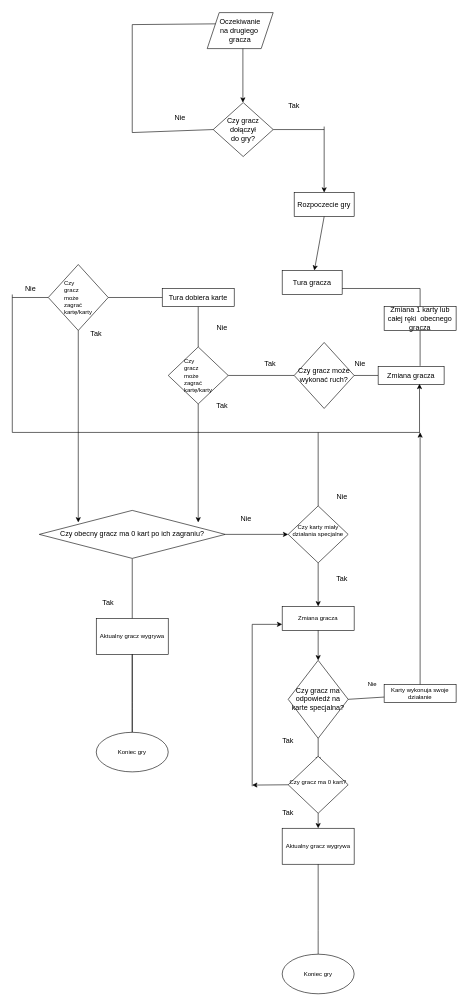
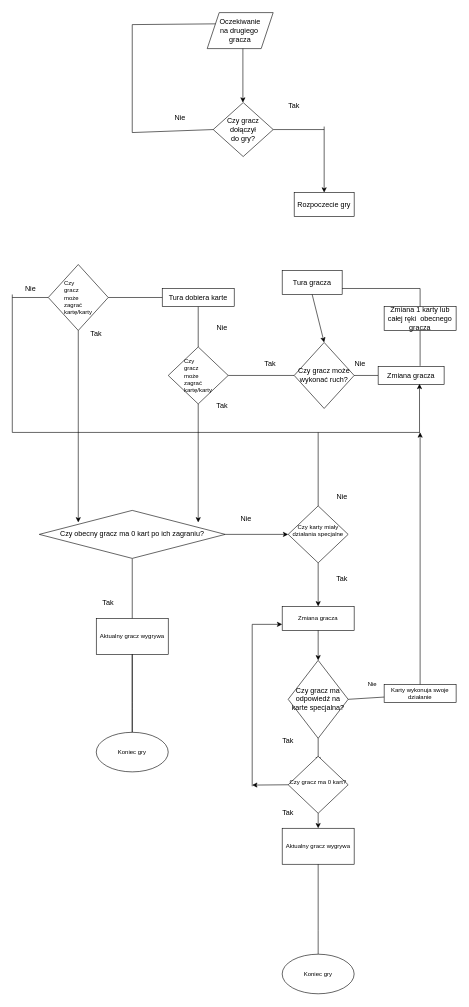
(320, 242) -> none
none -> (318, 316)
